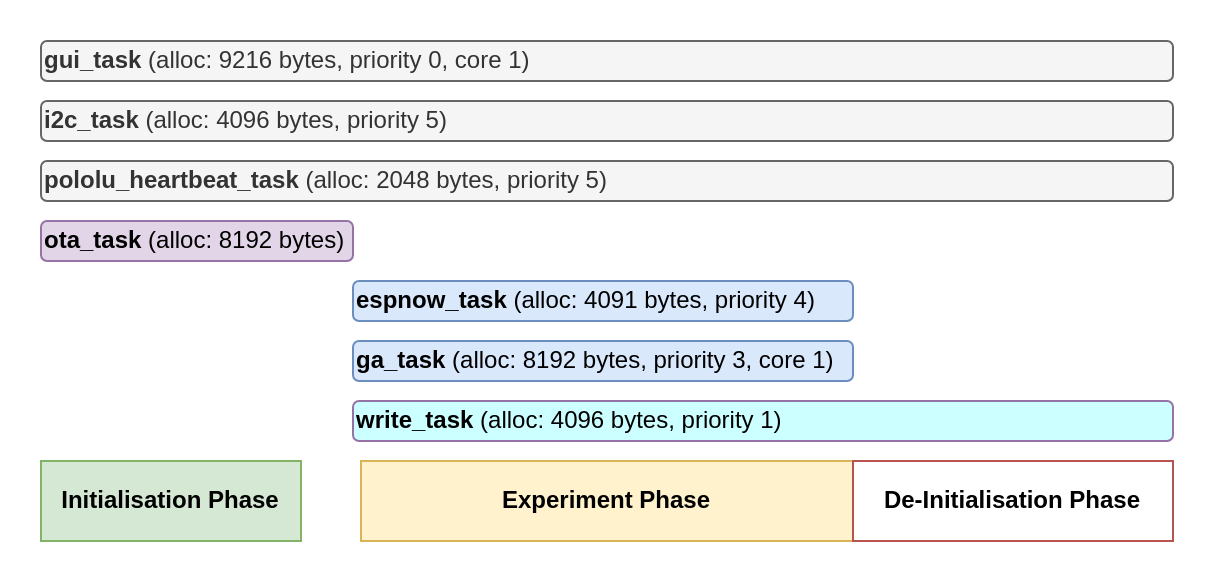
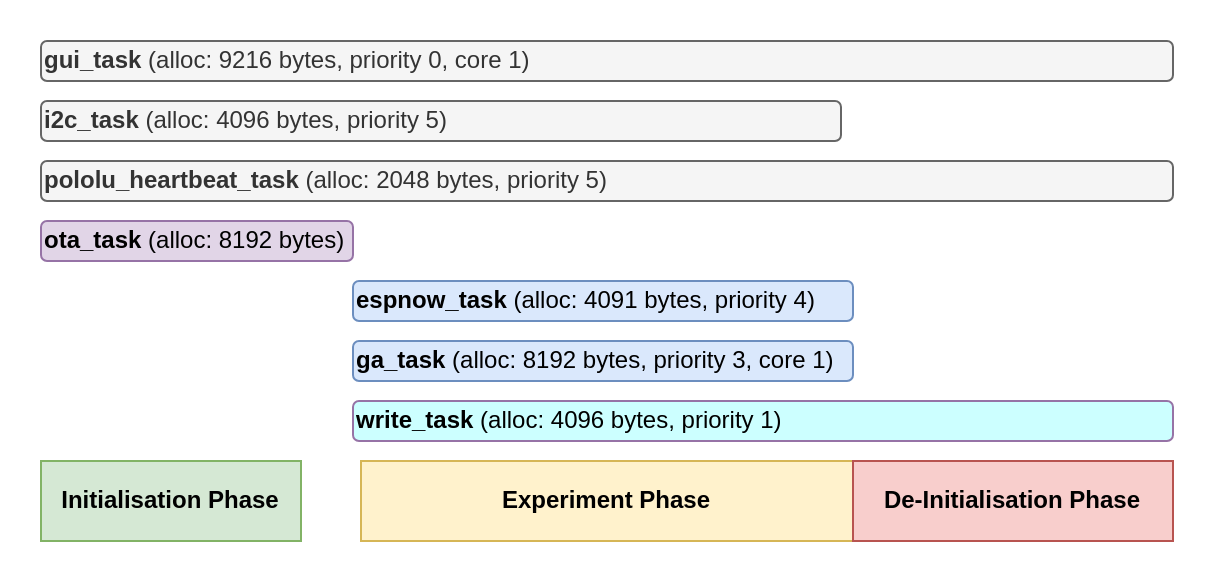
(607, 121) -> (441, 121)
(1013, 501) -> (1013, 501)
